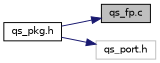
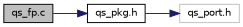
(77, 23) -> (65, 13)
